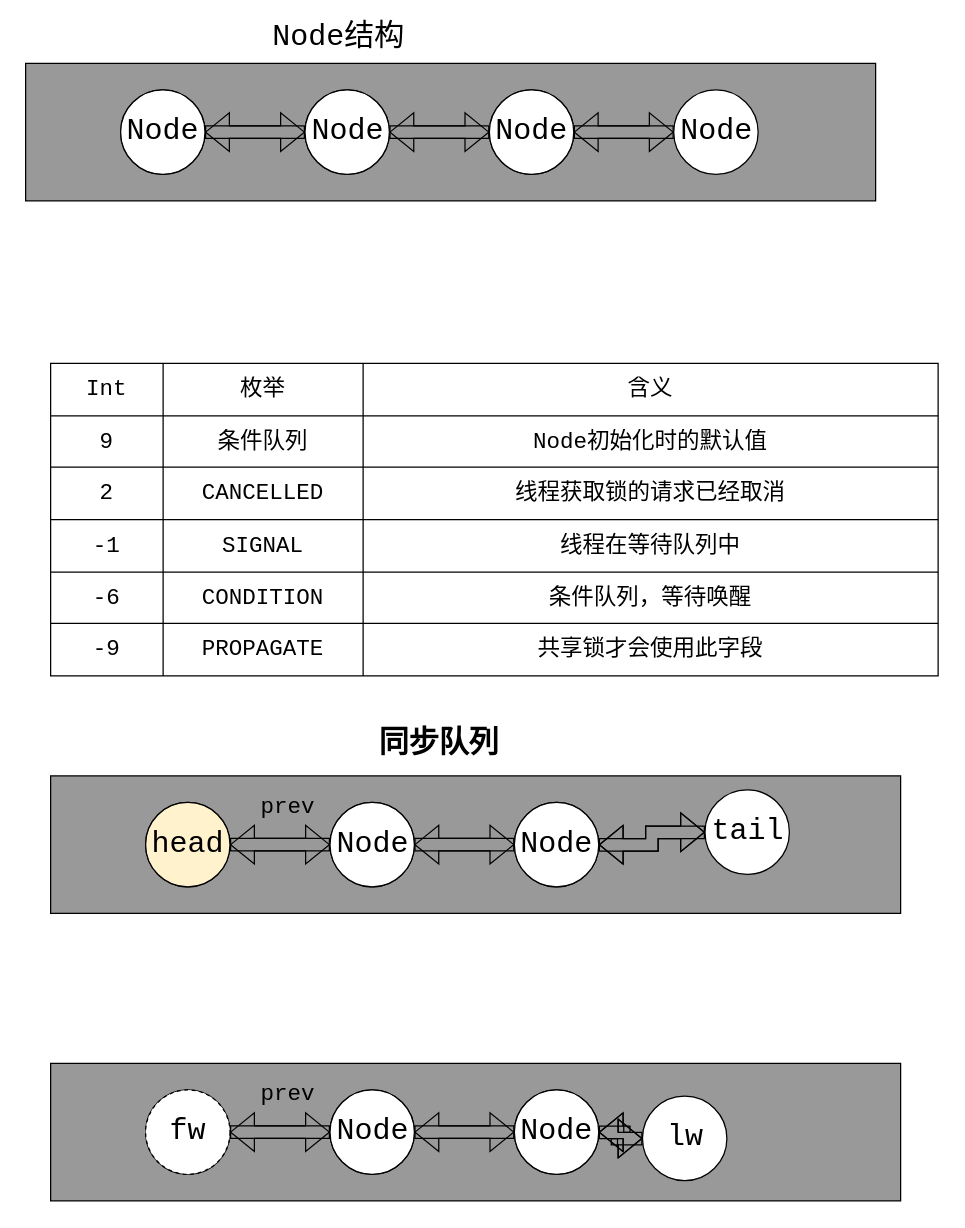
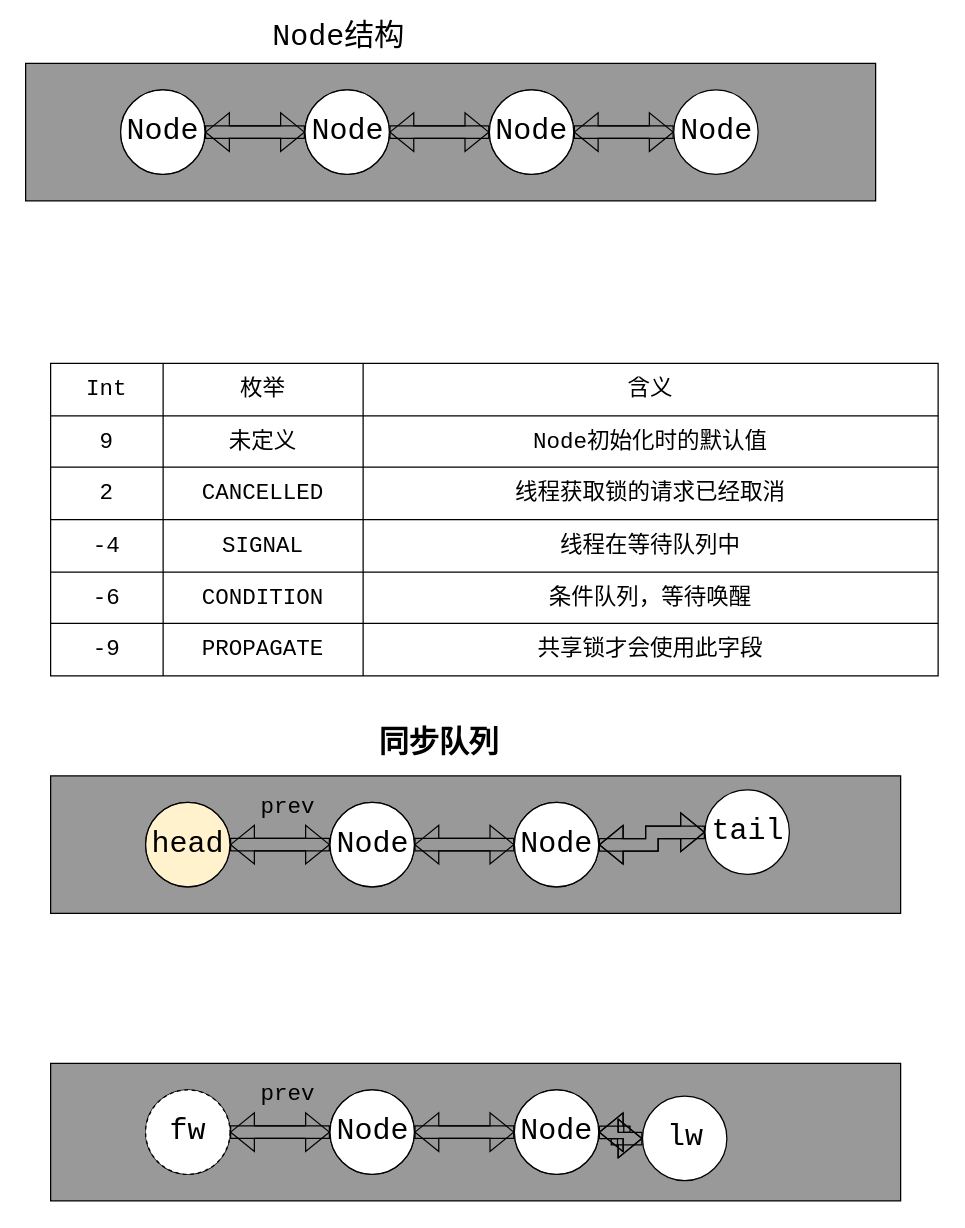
(263, 442) -> (263, 442)
(107, 546) -> (107, 546)
